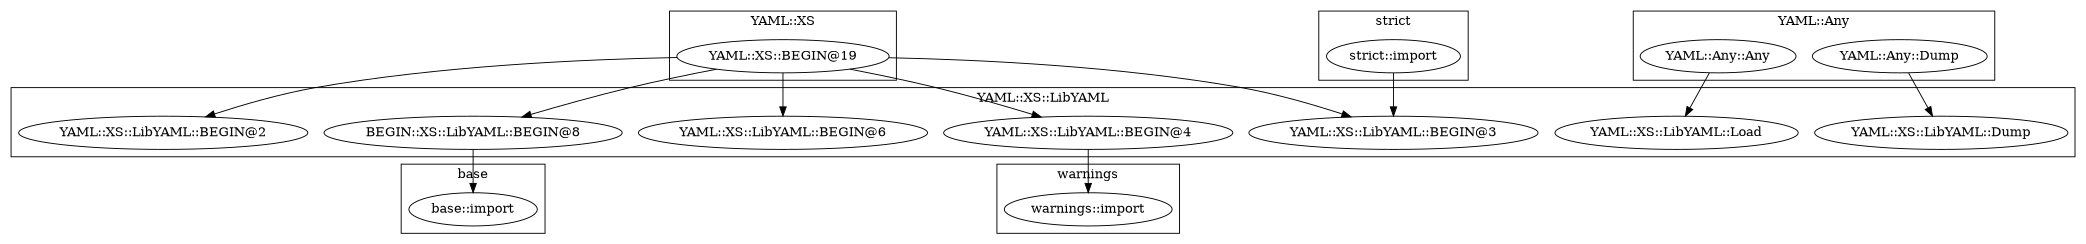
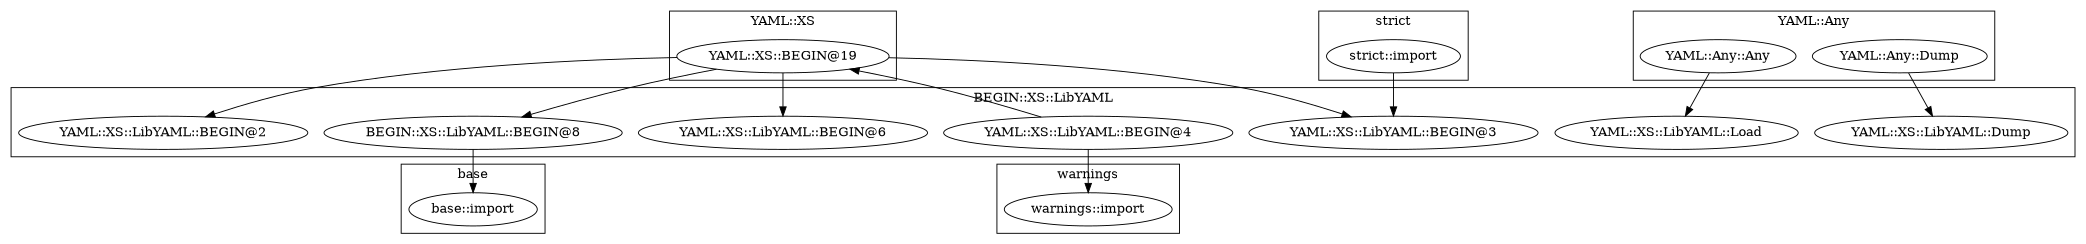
(960, 94) -> (960, 94)
(1043, 98) -> (1043, 98)
